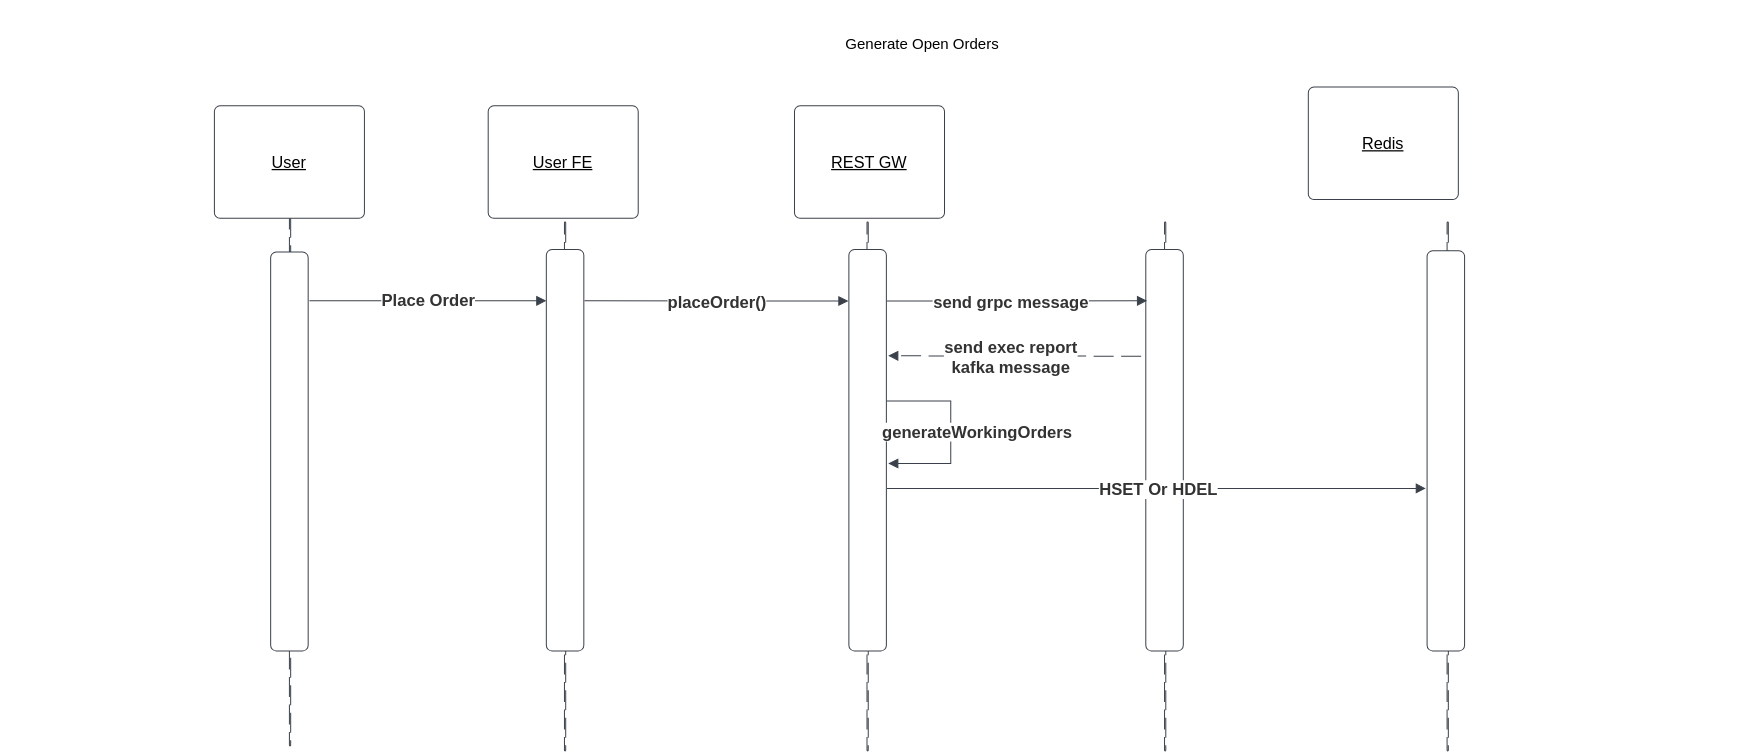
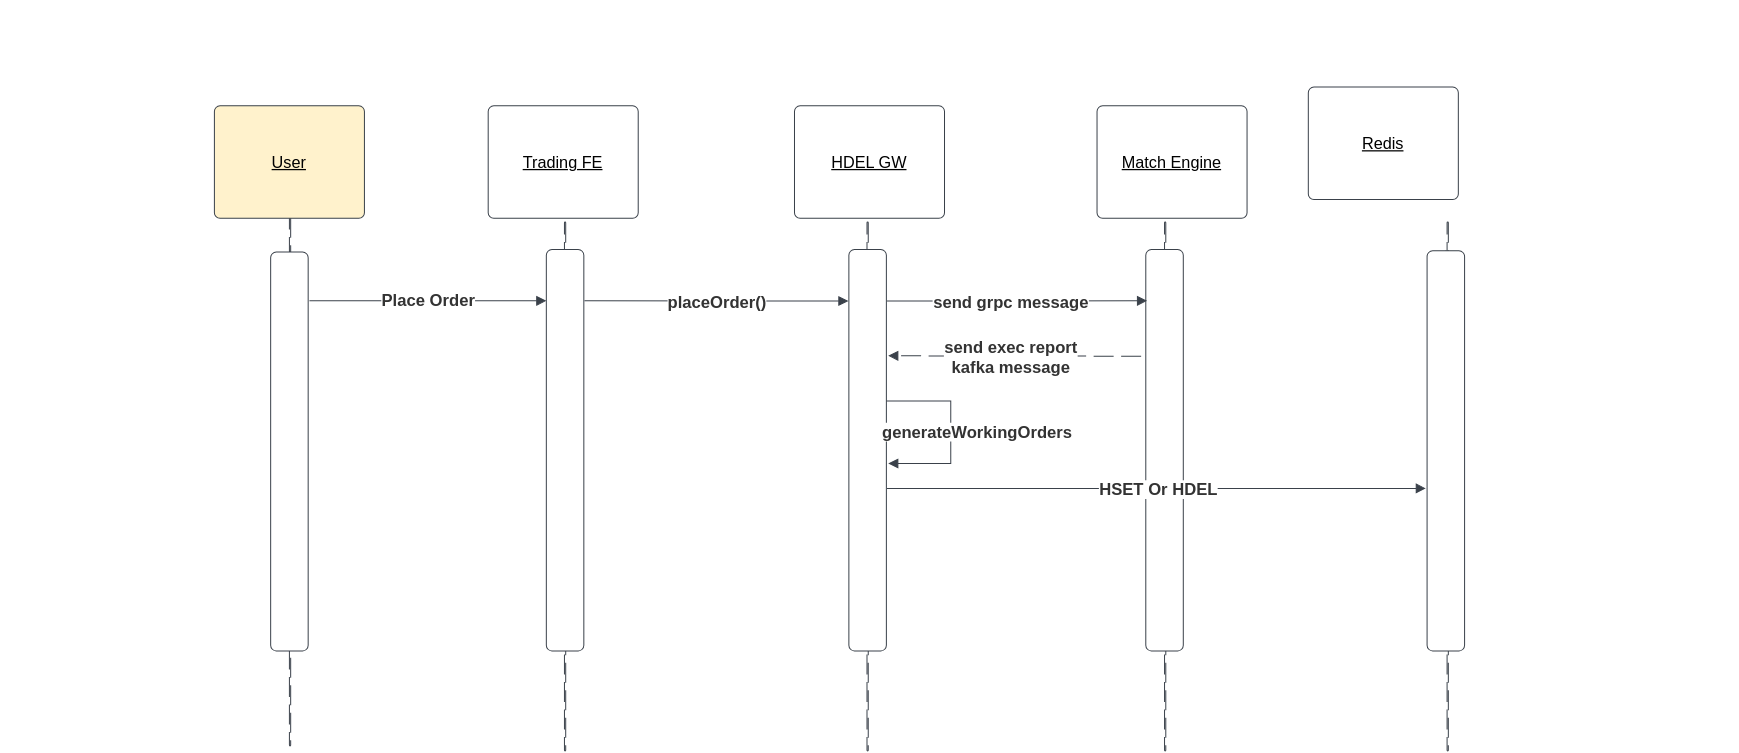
(923, 44) -> none
(289, 162) -> (289, 162)
(563, 162) -> (563, 162)
(869, 162) -> (869, 162)
none -> (1172, 162)
